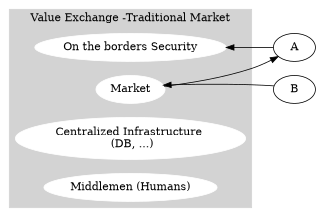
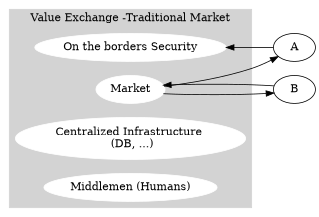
none -> (215, 95)
